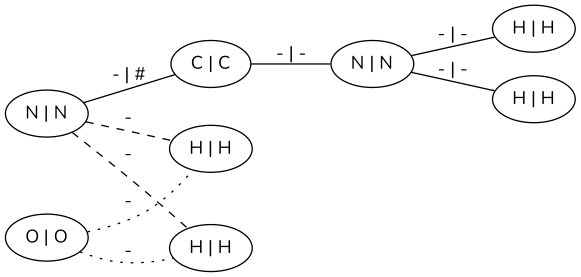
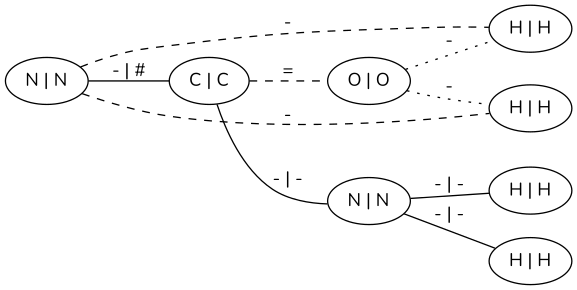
none -> (288, 81)
